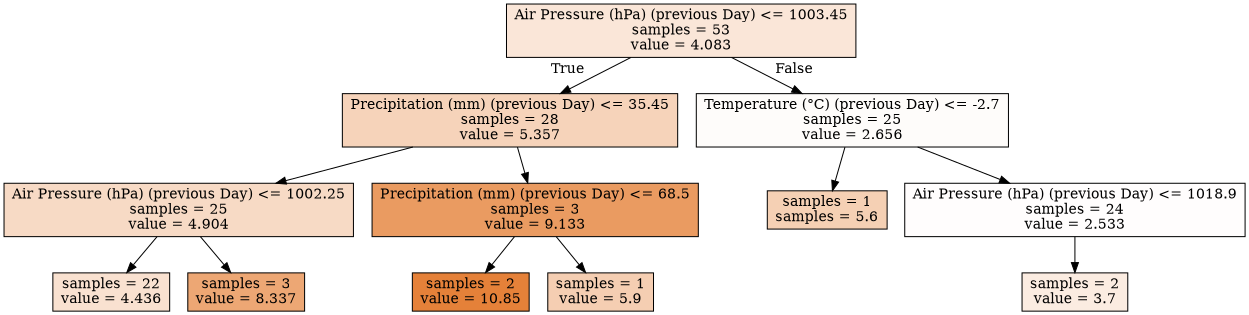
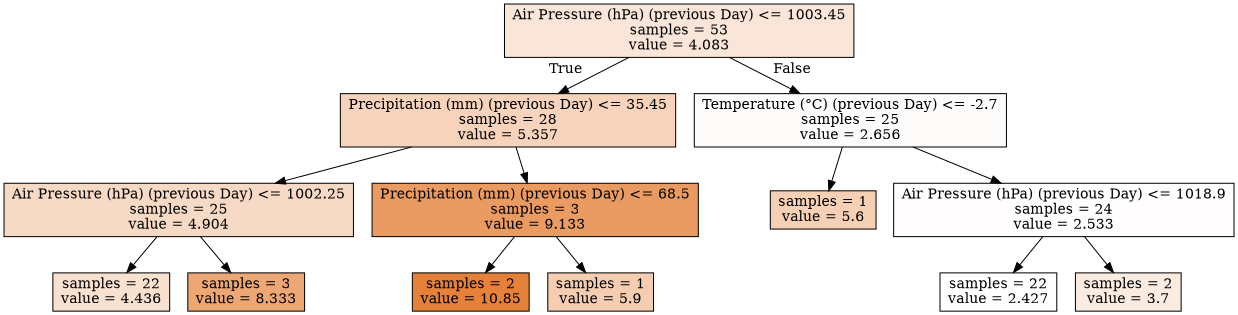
(827, 210) -> (823, 210)
(246, 292) -> (246, 292)
none -> (998, 292)
